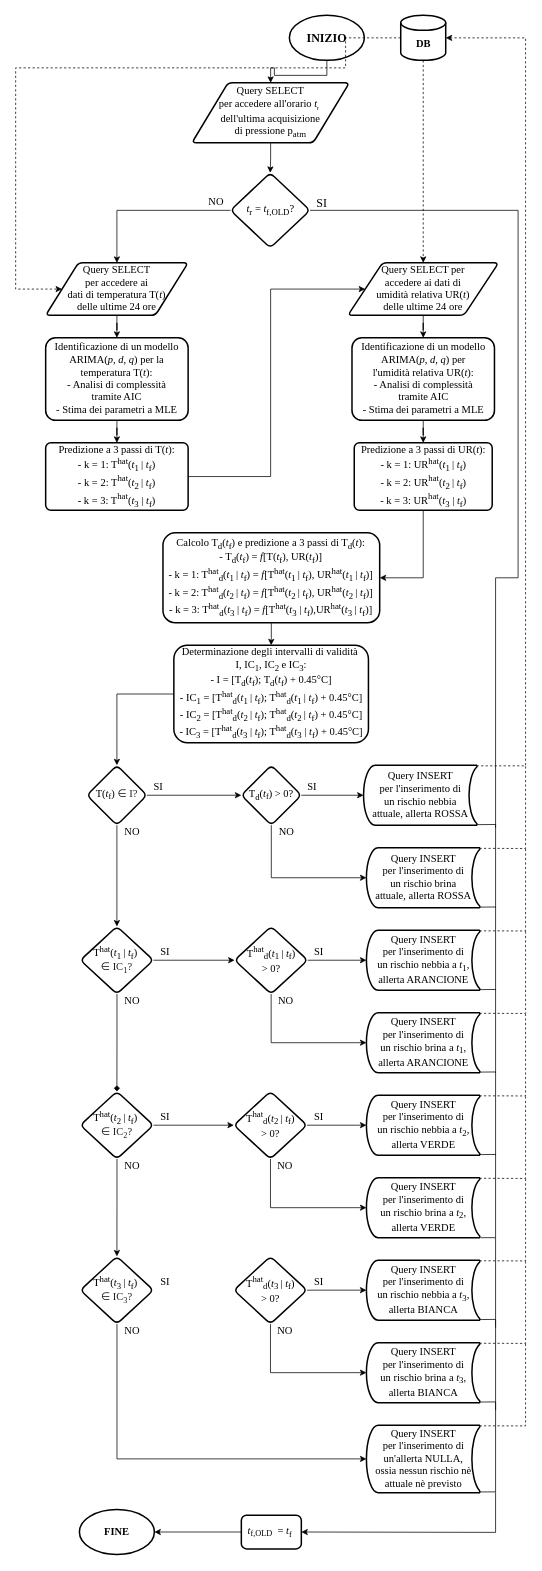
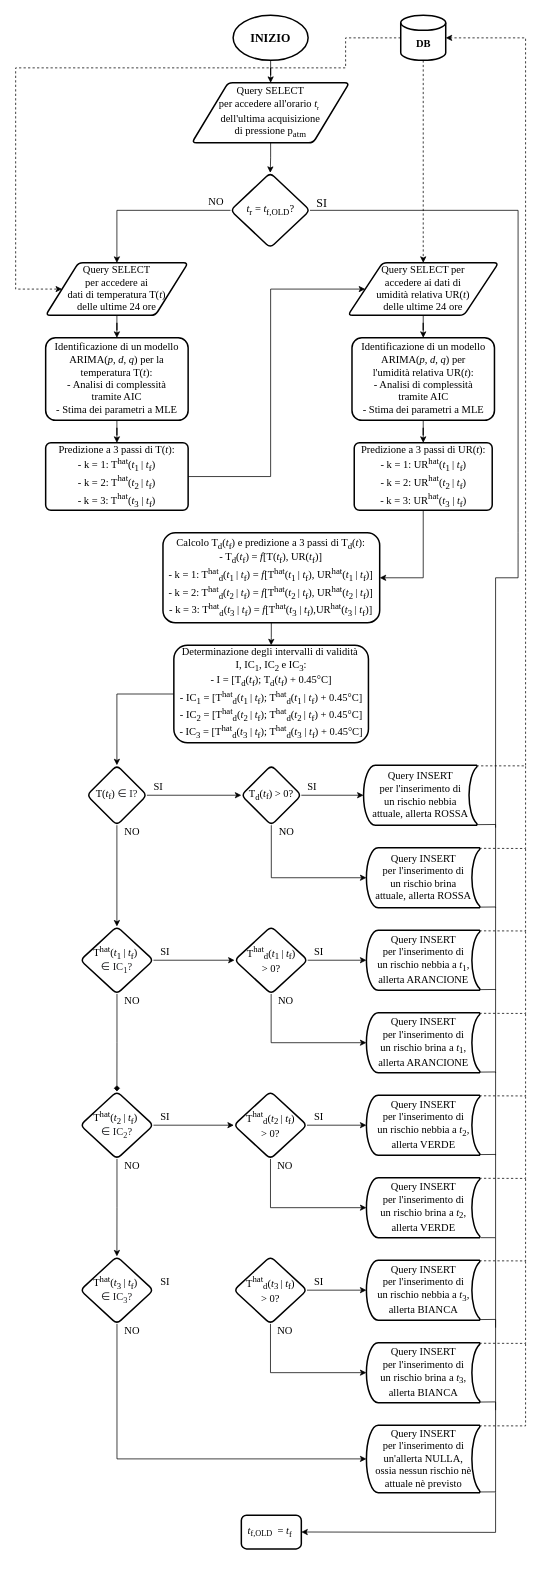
(327, 38) -> (270, 38)
(117, 1532) -> none
(161, 1532) -> none
